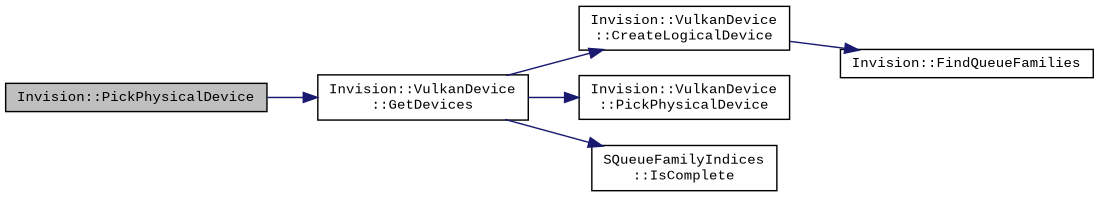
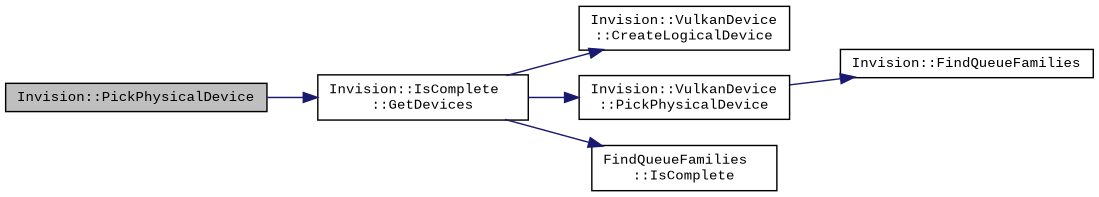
(817, 45) -> (815, 82)
(423, 97) -> (423, 97)
(684, 168) -> (684, 168)
